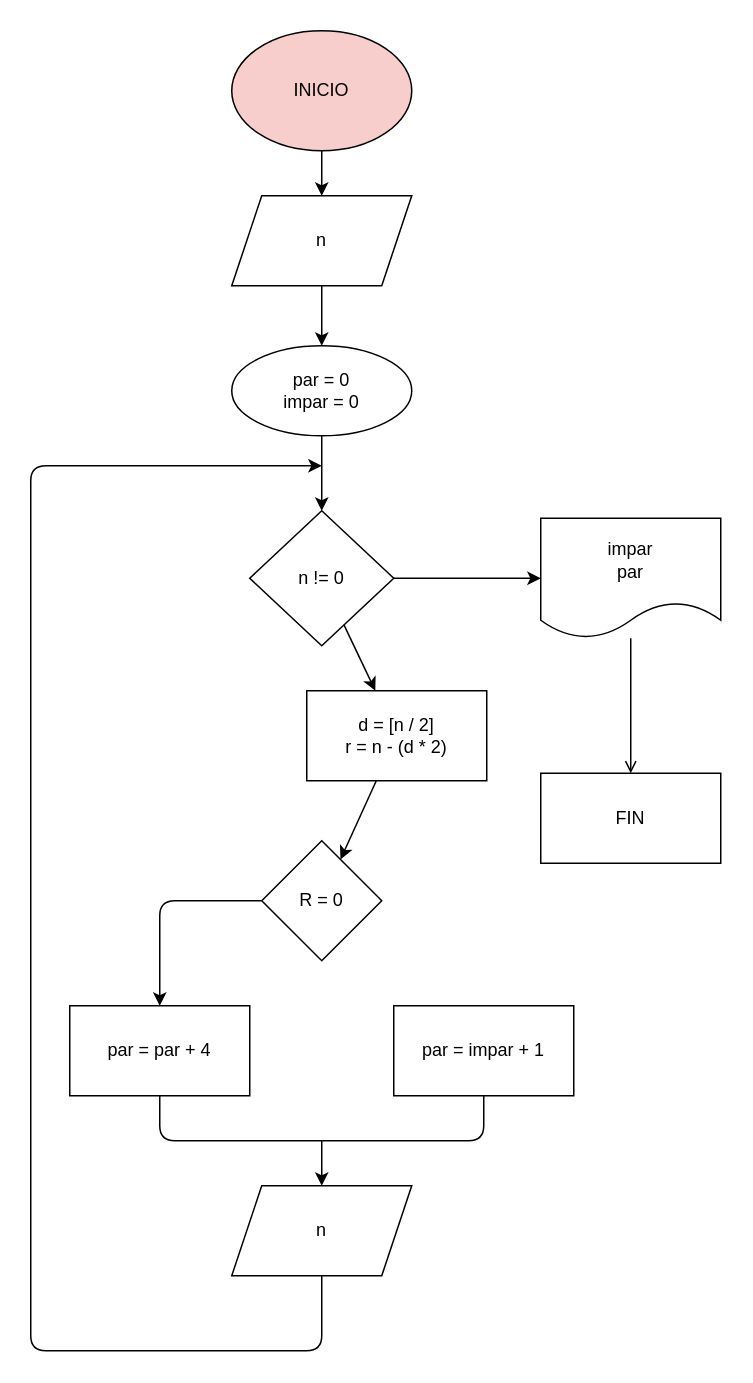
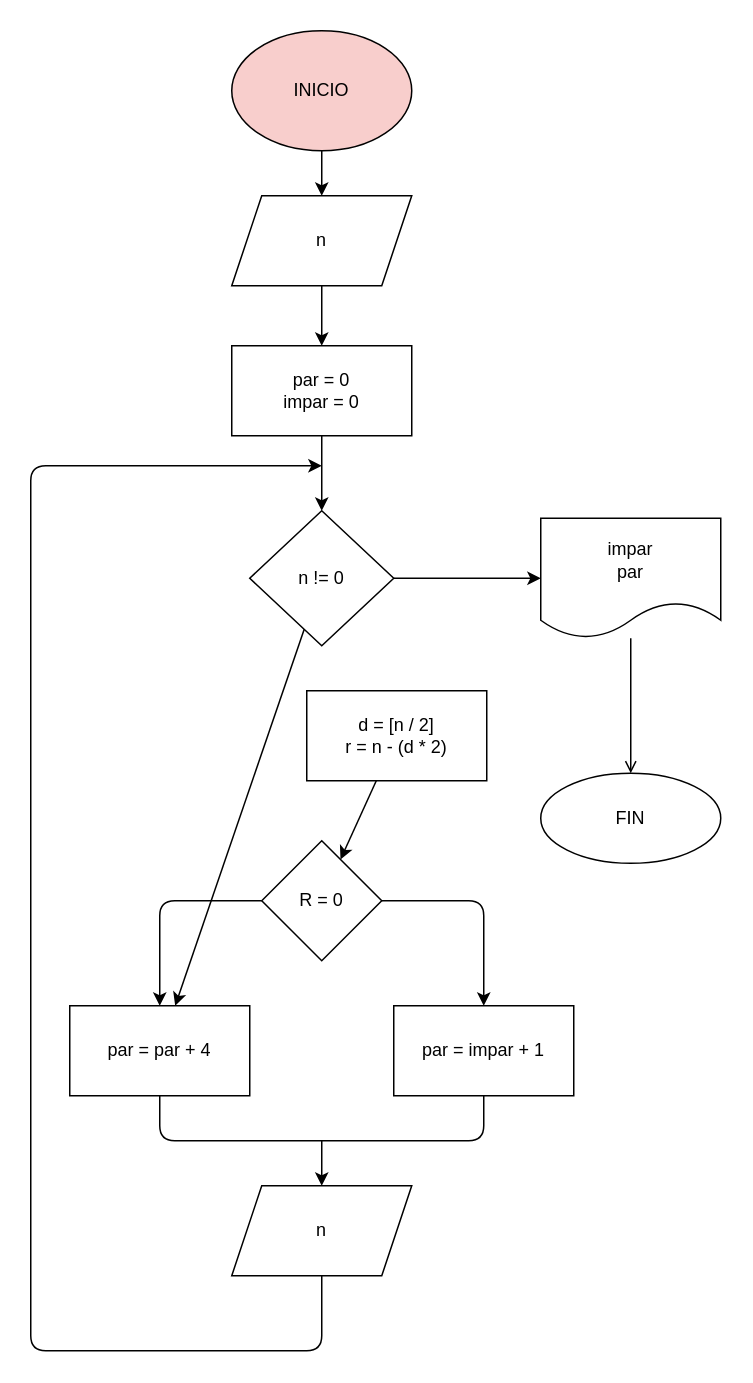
(322, 391) -> (322, 391)
(357, 653) -> (241, 813)
(631, 818) -> (631, 818)
none -> (476, 902)
